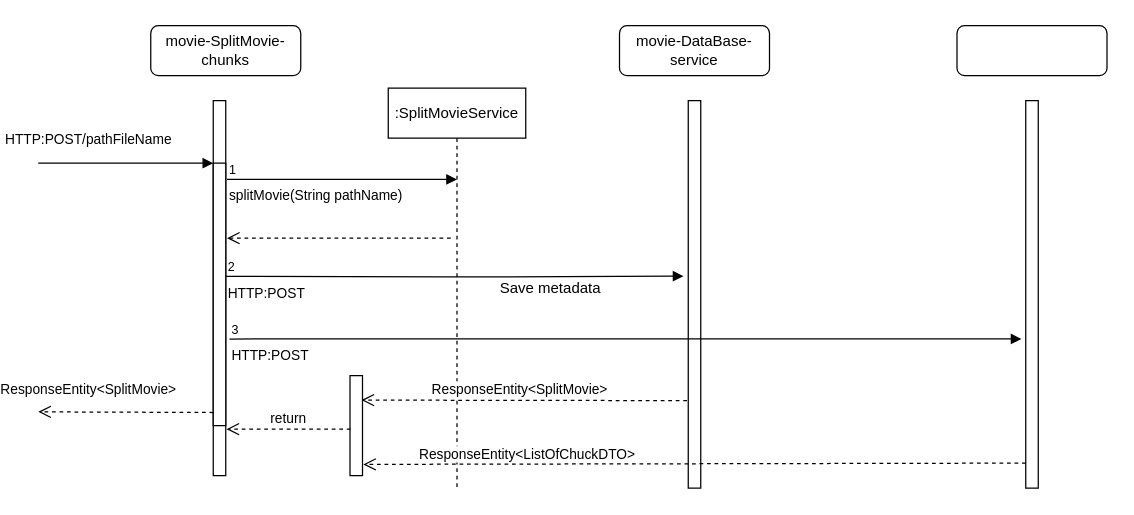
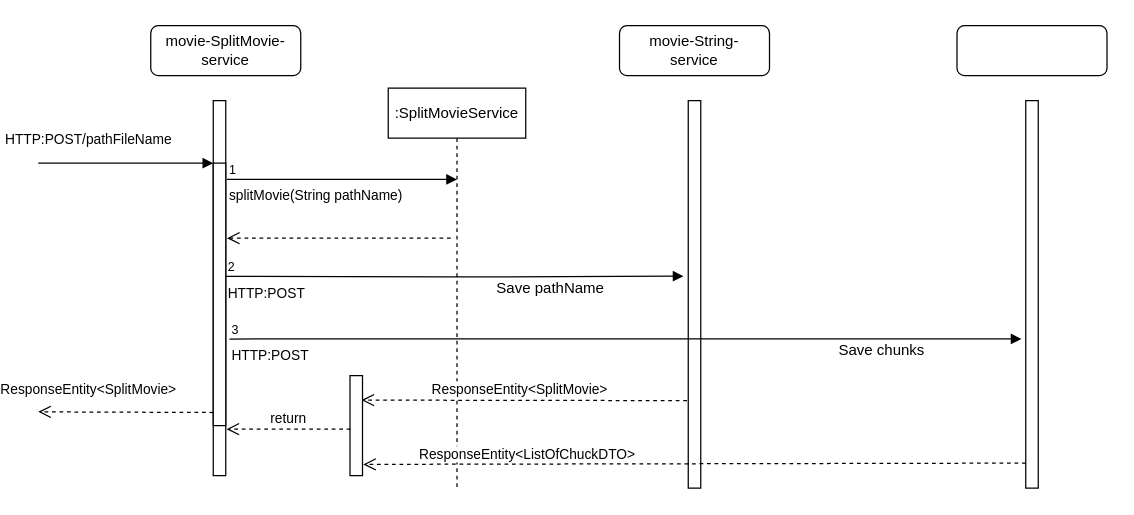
(226, 51) -> (226, 51)
(694, 51) -> (694, 51)
(551, 288) -> (551, 288)
none -> (882, 351)
